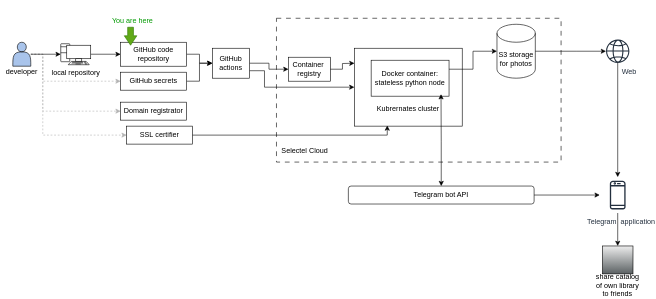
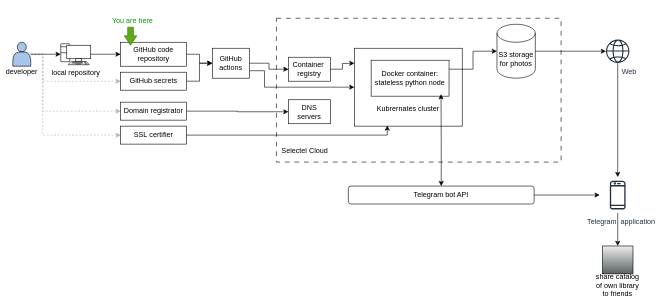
none -> (237, 111)
none -> (309, 112)
(159, 135) -> (153, 135)
